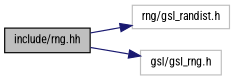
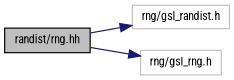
(47, 40) -> (47, 40)
(181, 63) -> (181, 63)
